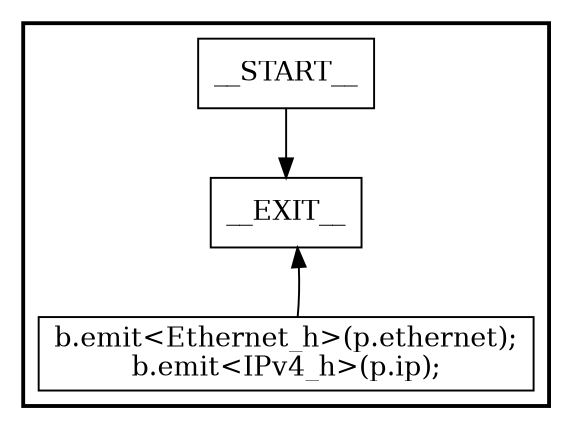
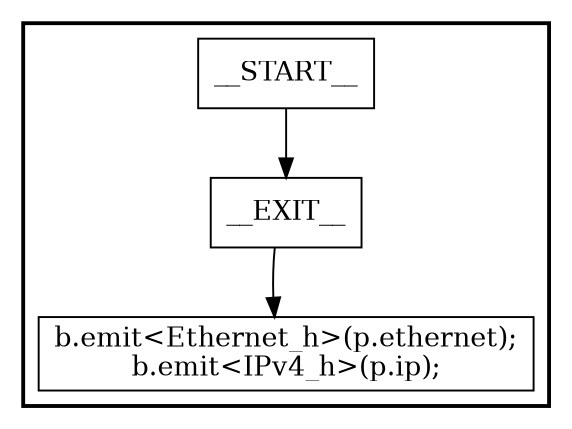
(299, 292) -> (273, 273)
